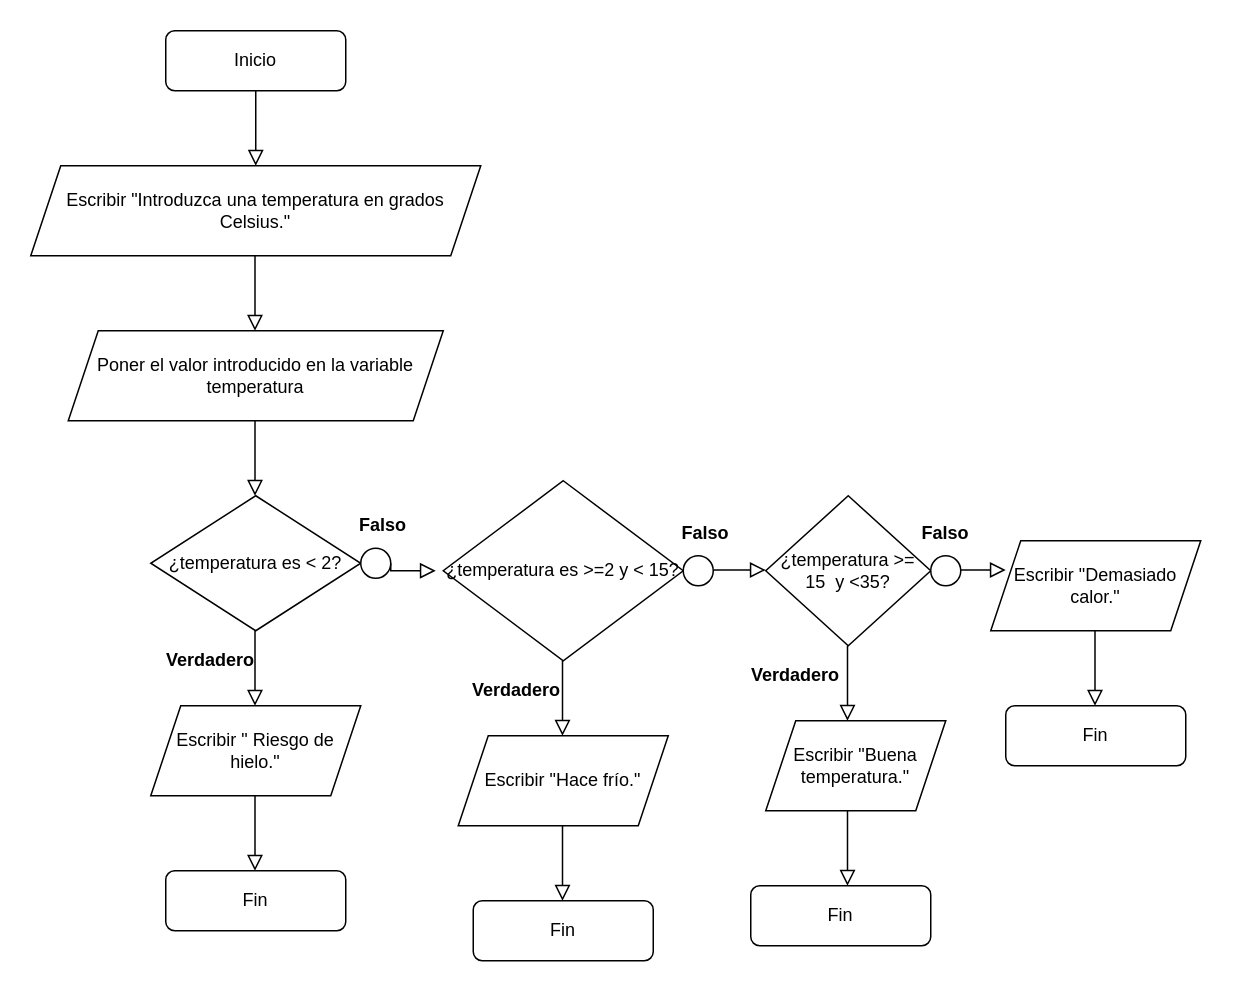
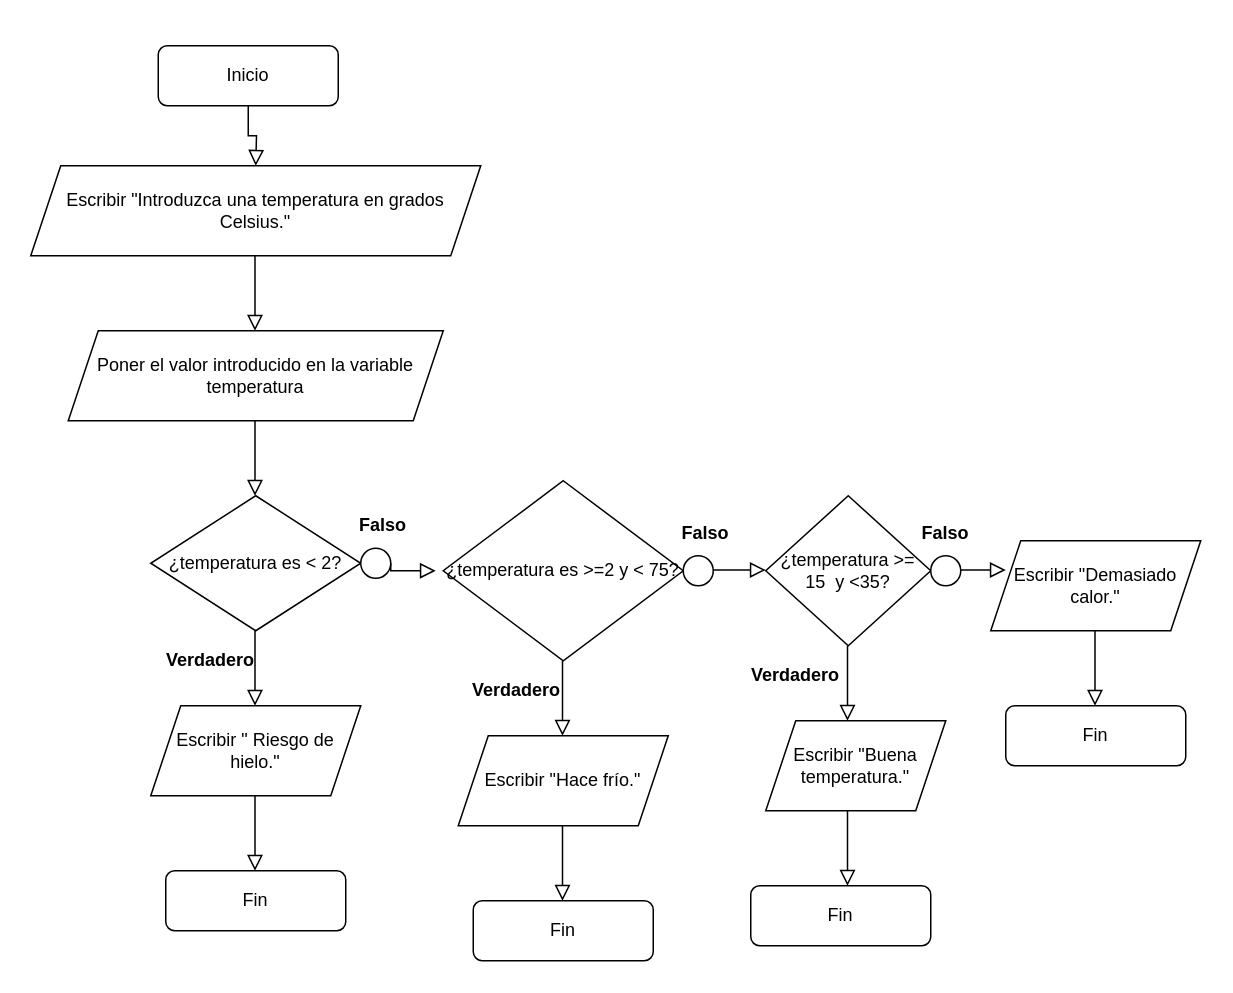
(256, 61) -> (248, 76)
(563, 571) -> (563, 571)
